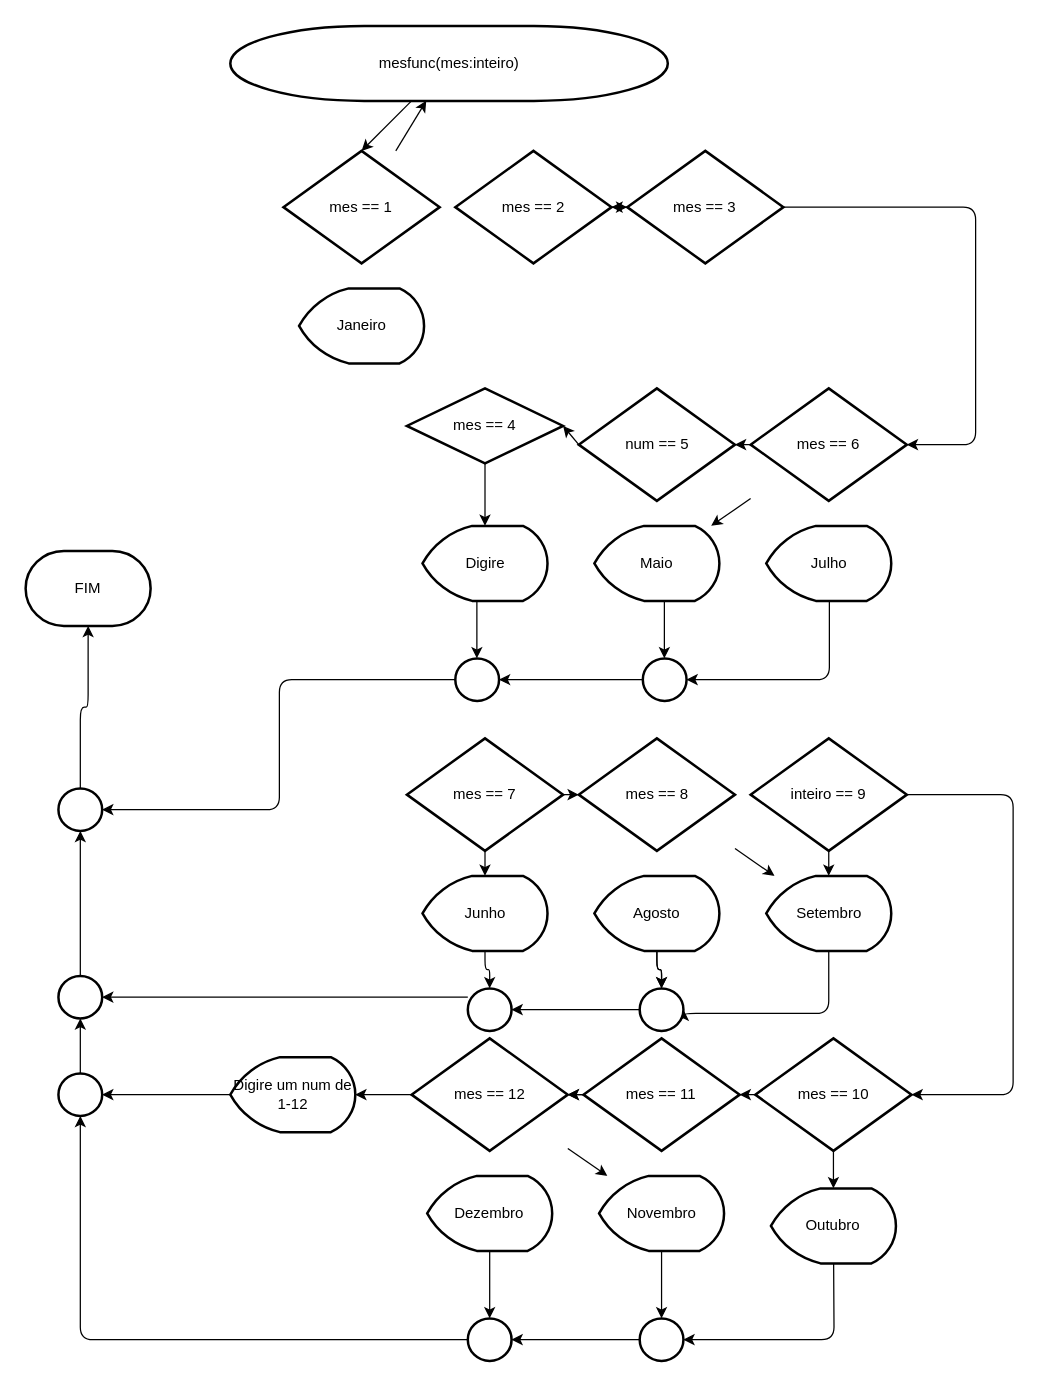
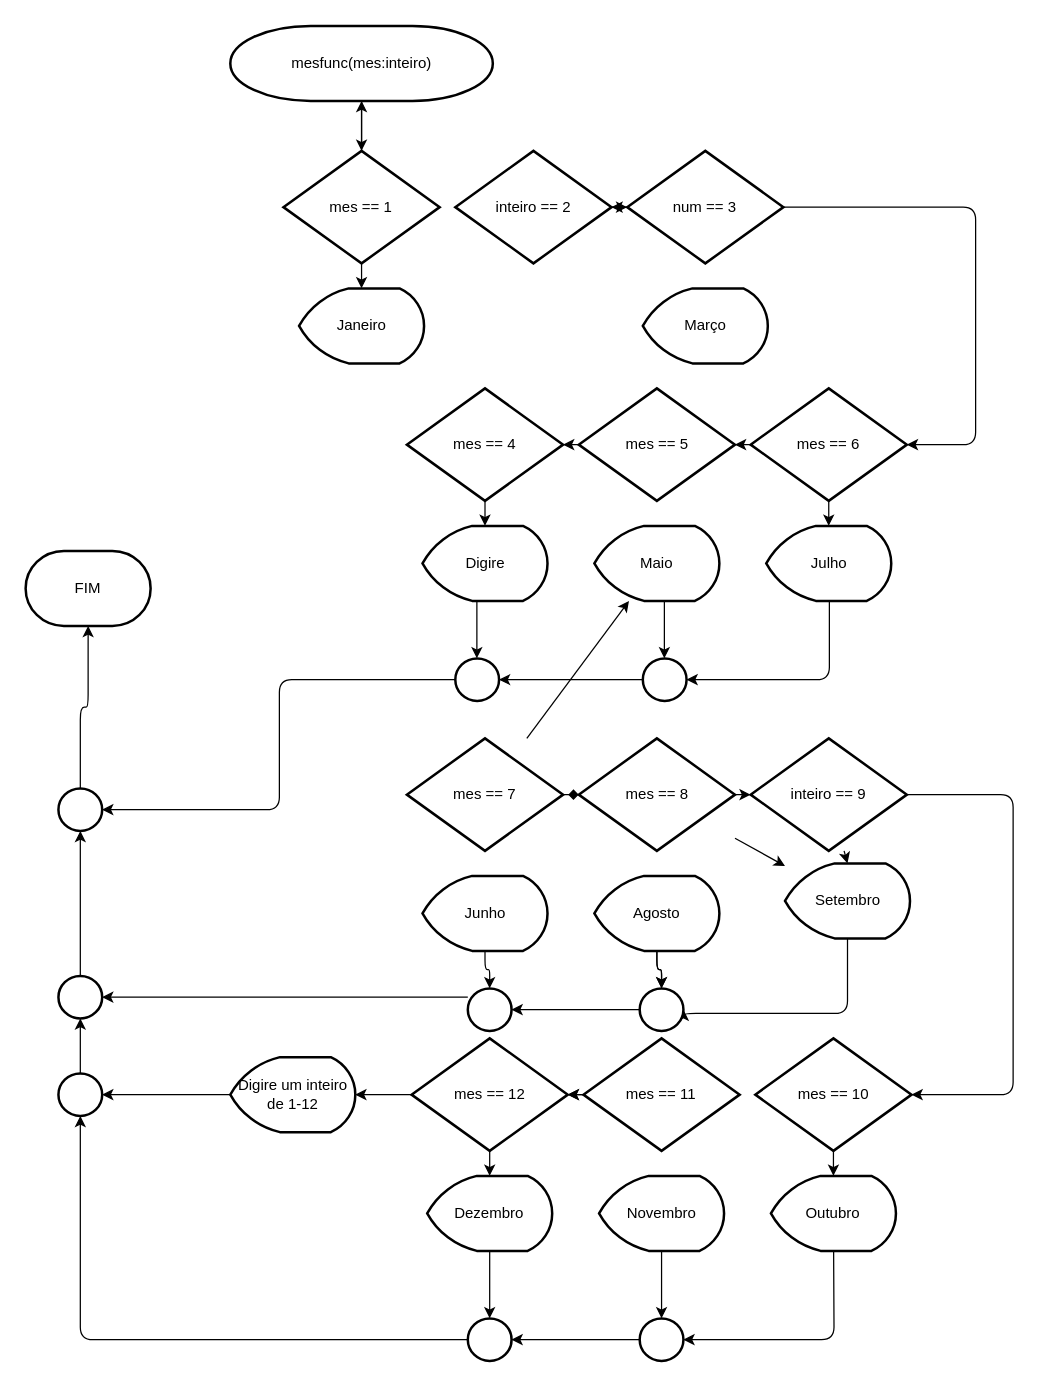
(449, 63) -> (362, 63)
(534, 207) -> (534, 207)
(705, 207) -> (705, 207)
none -> (362, 271)
none -> (705, 326)
(485, 426) -> (485, 444)
(658, 444) -> (658, 444)
(734, 510) -> (829, 509)
(569, 794) -> (568, 794)
none -> (738, 794)
(485, 859) -> (575, 673)
(829, 913) -> (848, 901)
(293, 1094) -> (293, 1094)
(752, 1094) -> none
(584, 1160) -> (490, 1159)
(833, 1226) -> (833, 1213)
